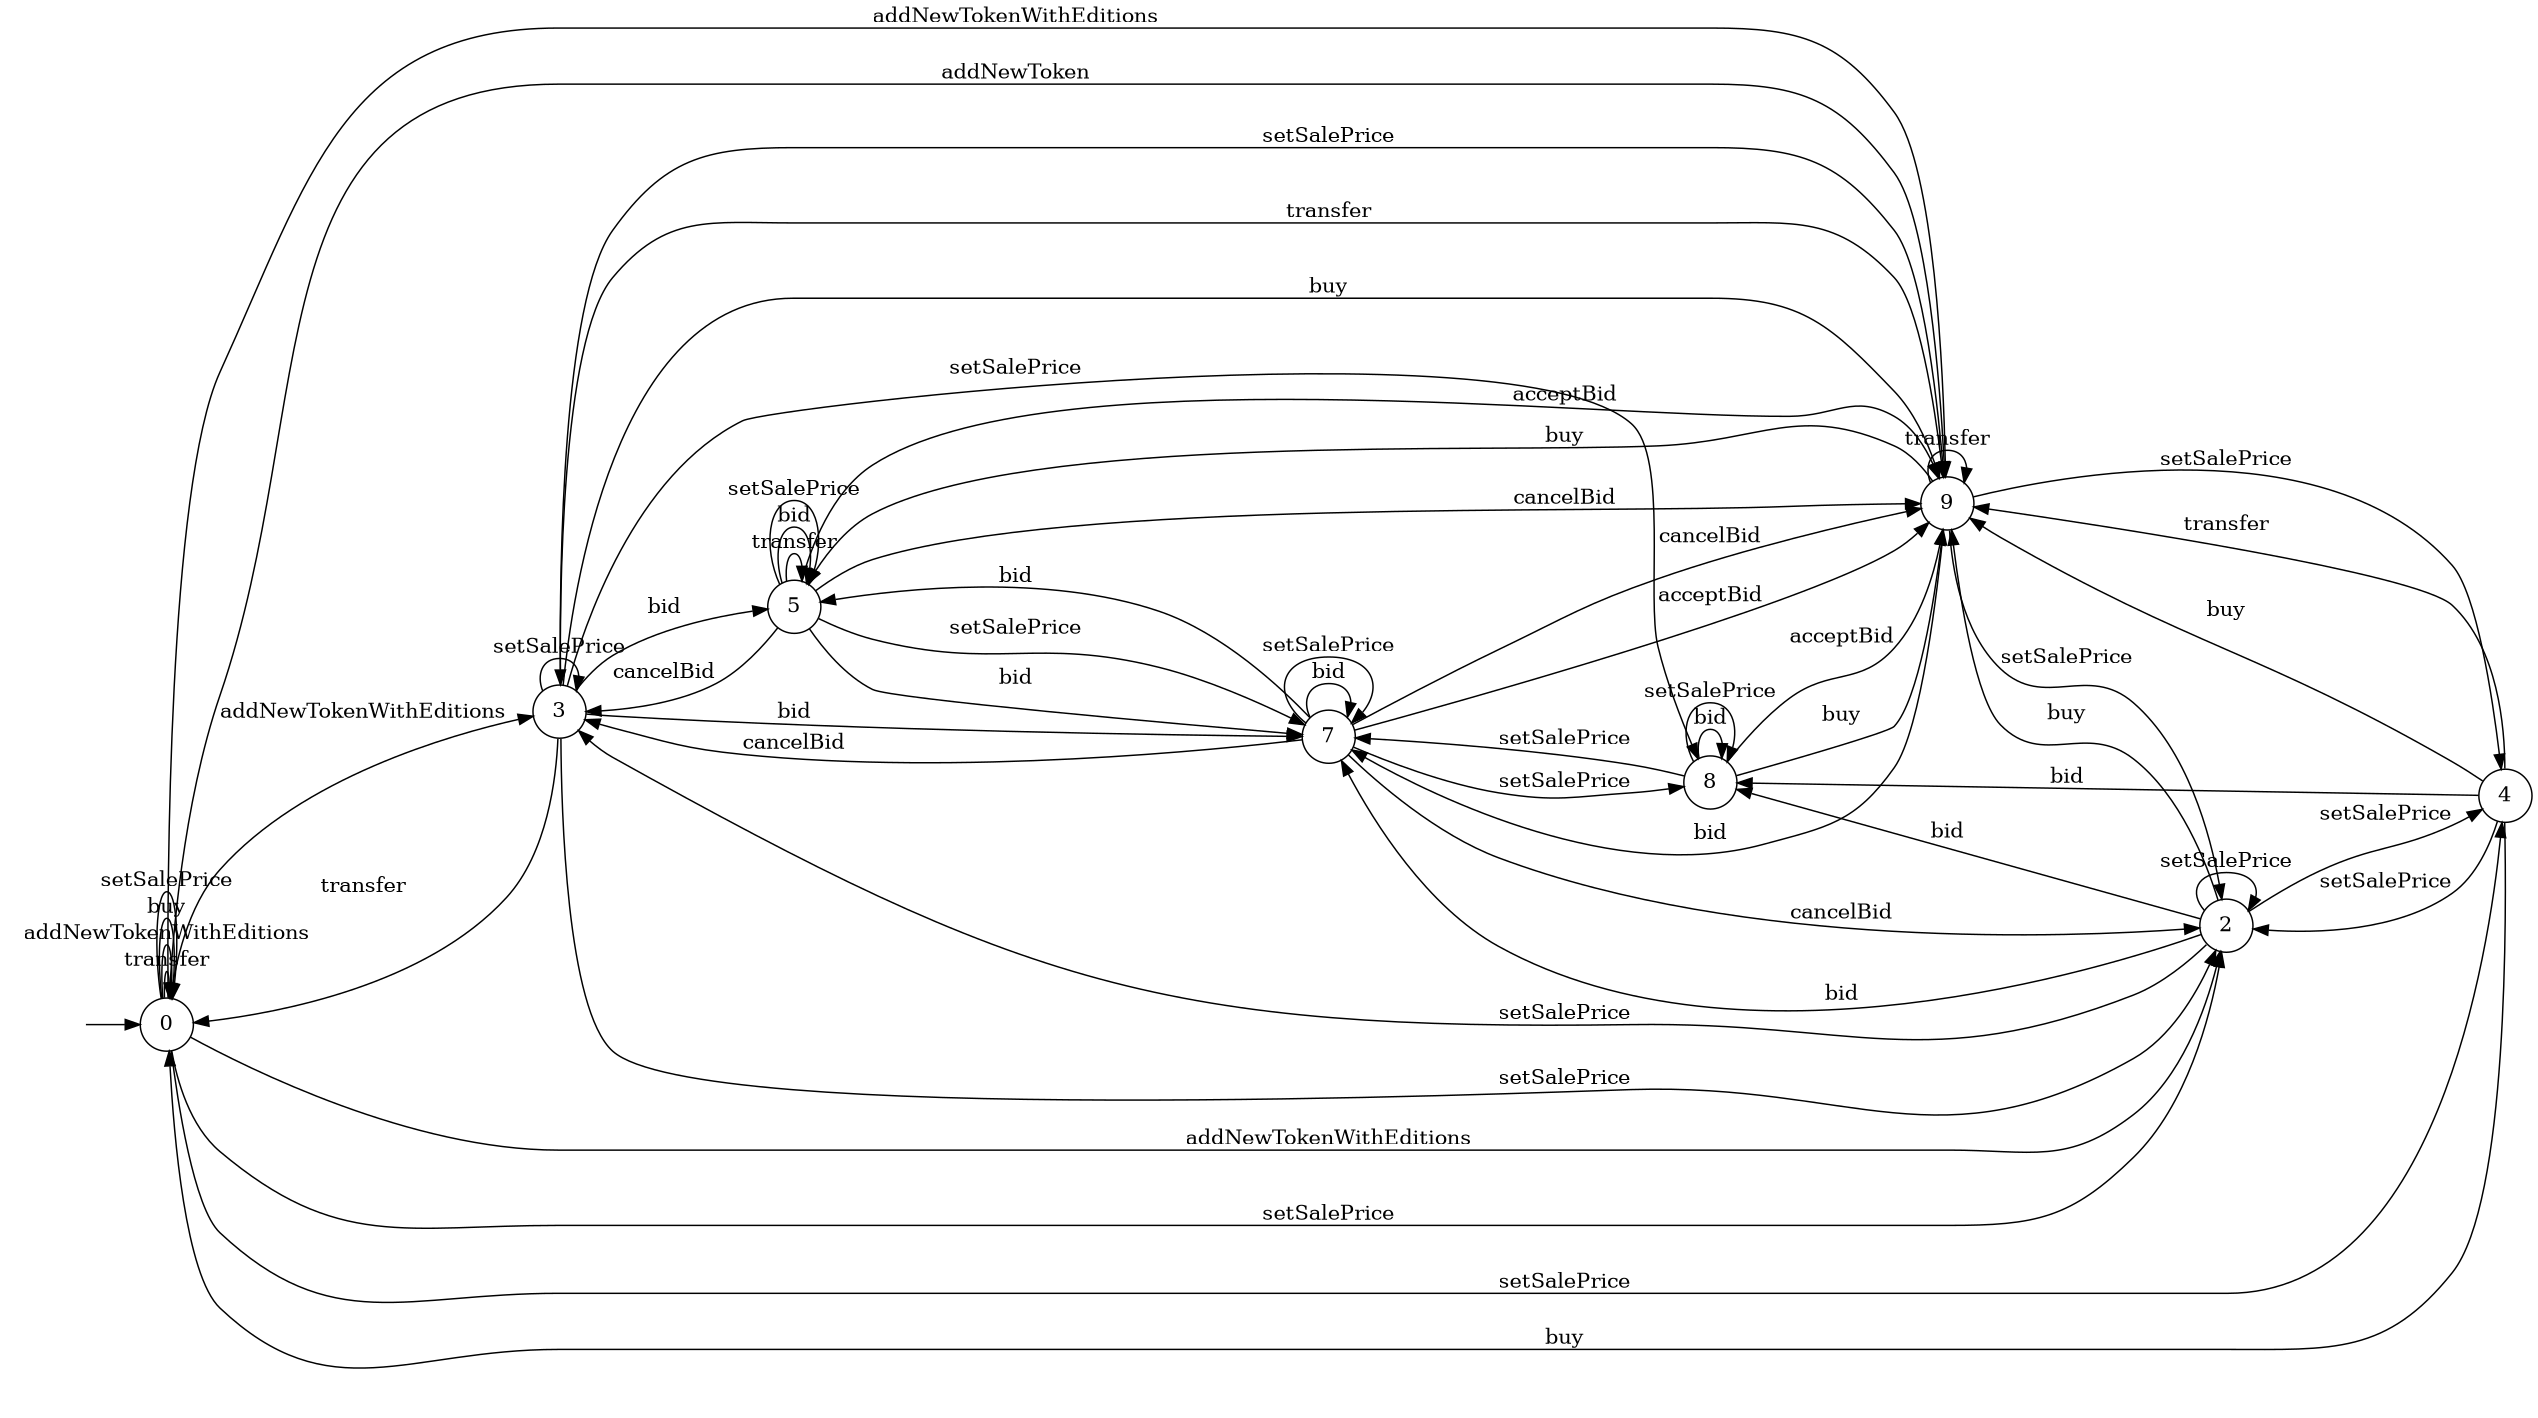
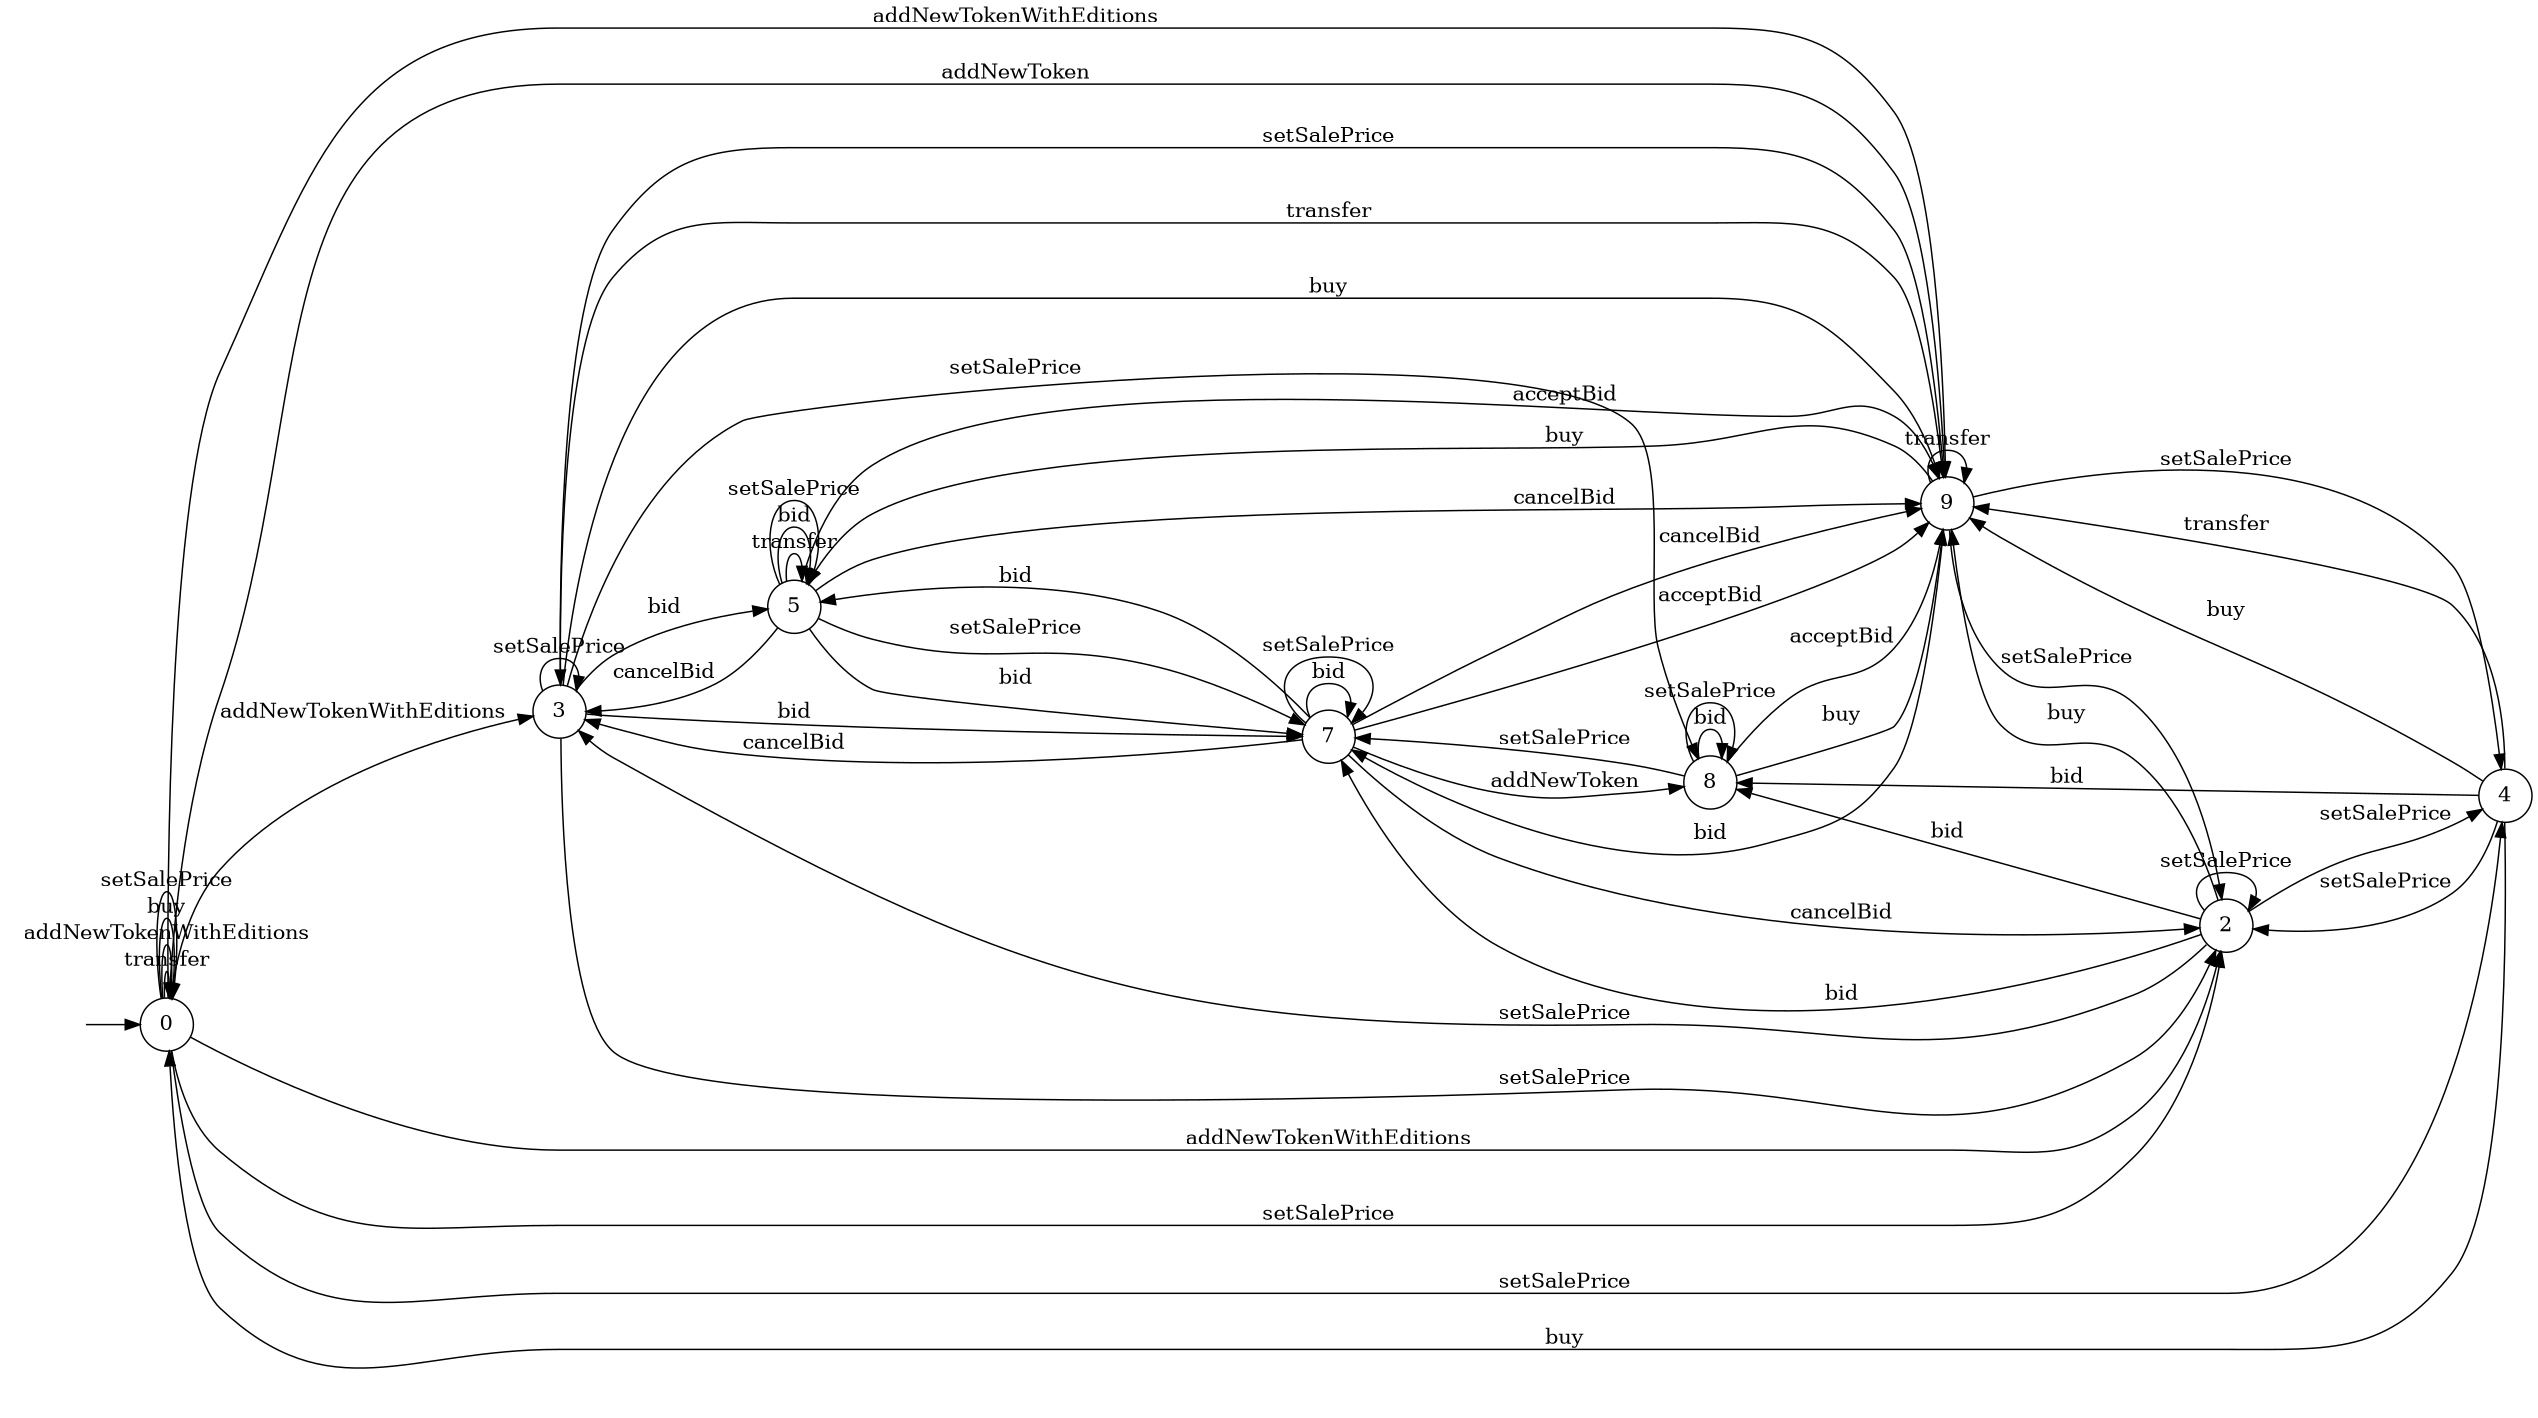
(1565, 782) -> (1565, 782)
(445, 947) -> none
